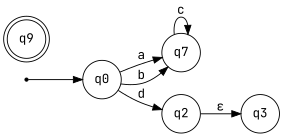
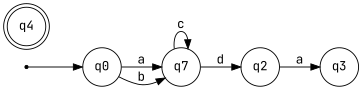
(27, 39) -> (27, 27)
(135, 100) -> (216, 67)
(221, 107) -> (300, 60)
